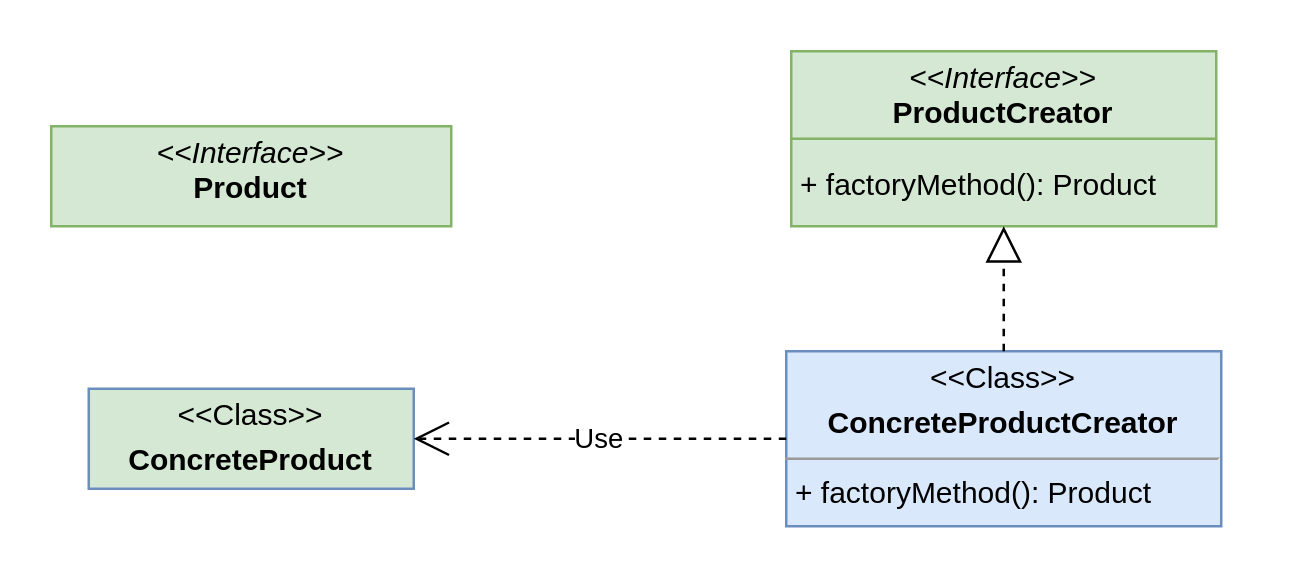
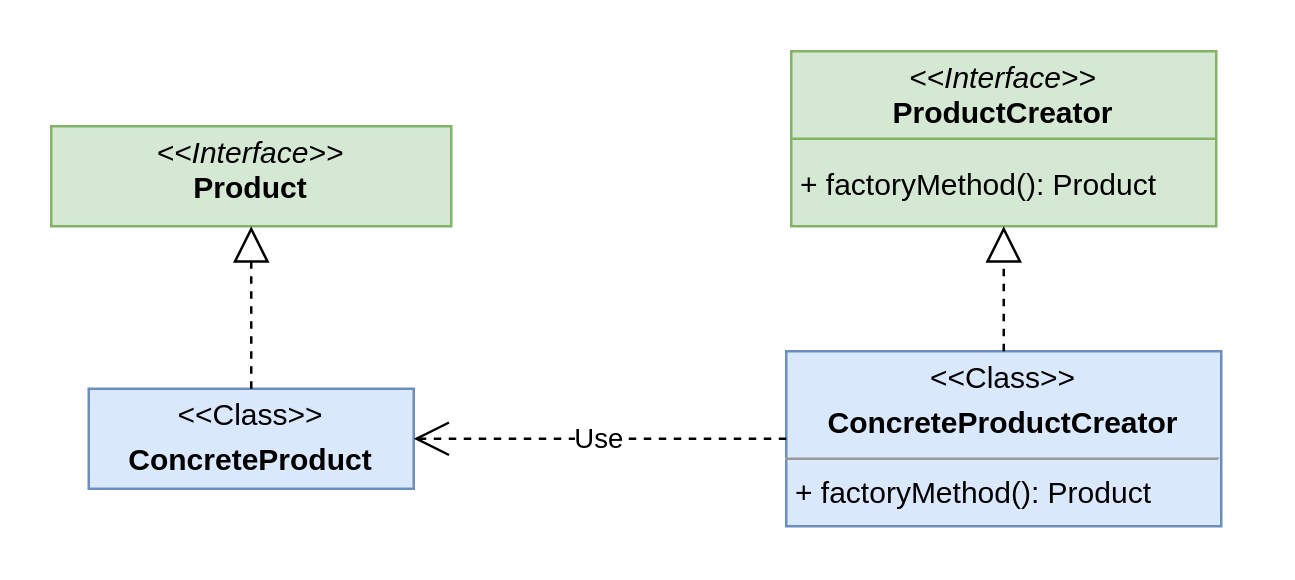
none -> (251, 326)
(251, 439) -> (251, 439)
